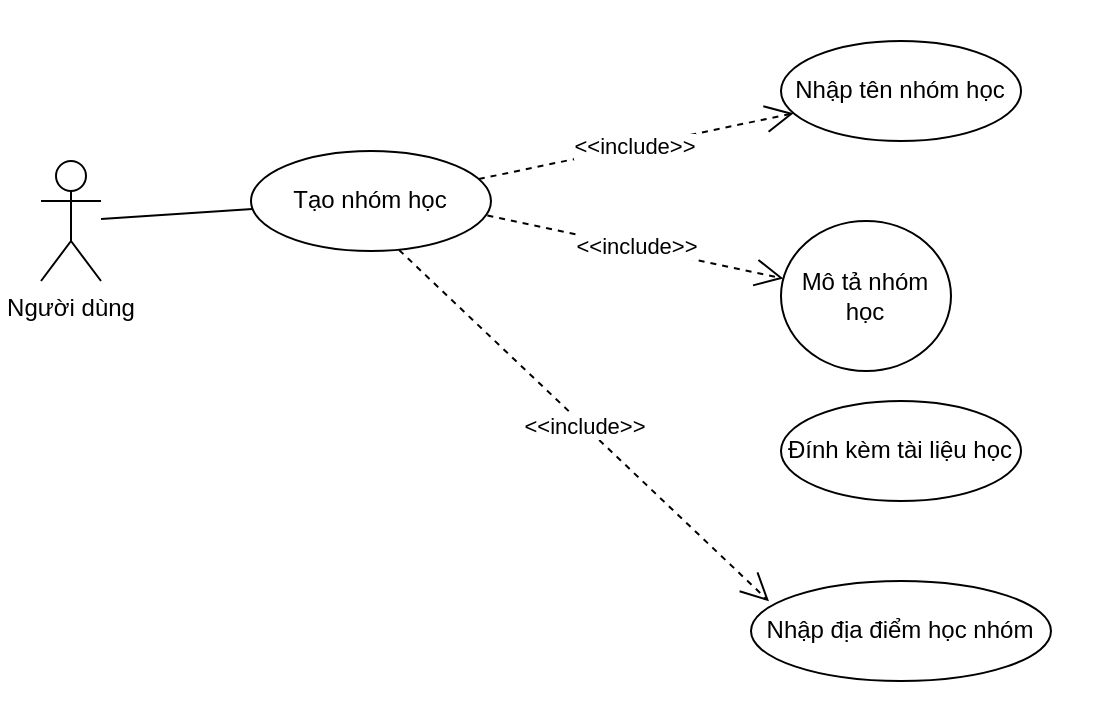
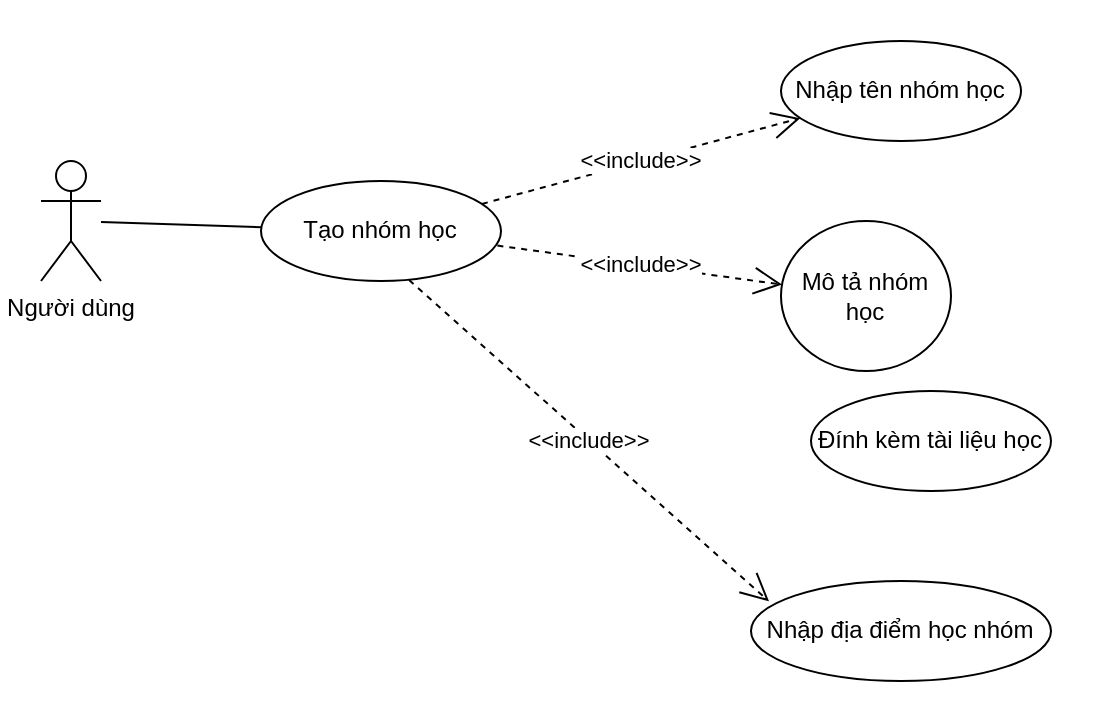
(371, 201) -> (381, 231)
(901, 451) -> (931, 441)
